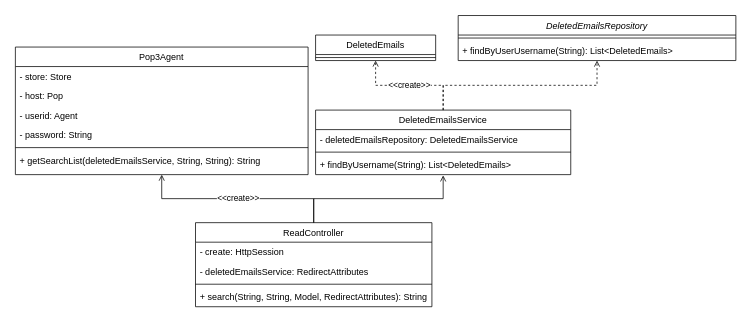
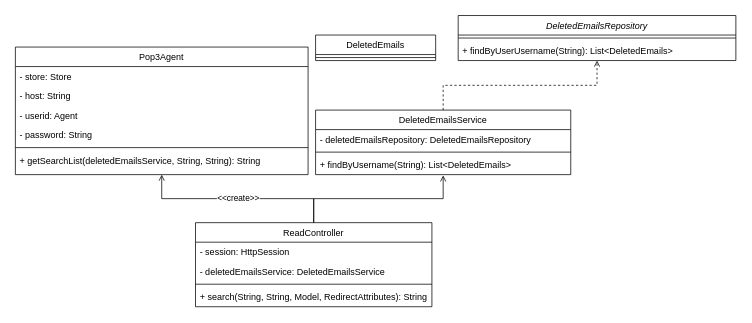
(397, 85) -> none
(44, 96) -> (50, 96)
(425, 140) -> (433, 140)
(248, 252) -> (249, 252)
(295, 272) -> (298, 272)
